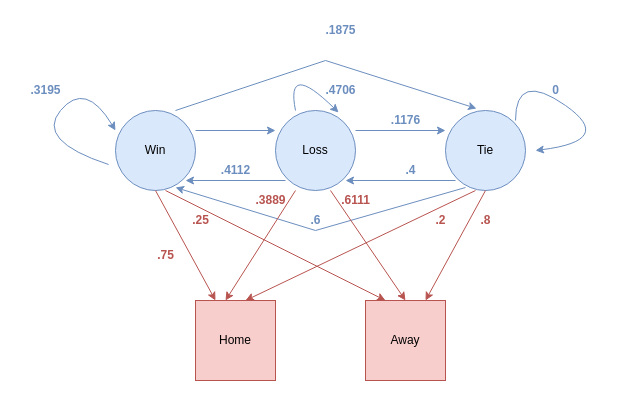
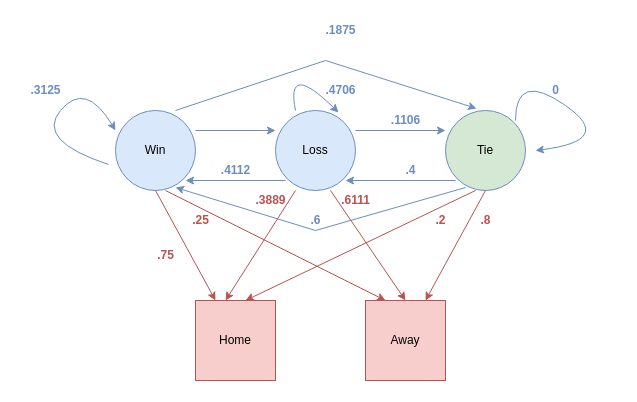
(46, 91) -> (46, 91)
(406, 121) -> (406, 121)
(486, 151) -> (486, 151)
